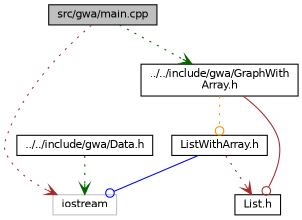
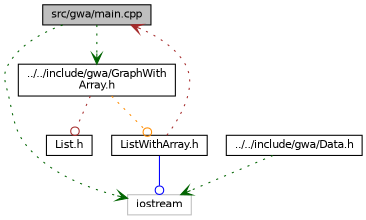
(21, 106) -> (15, 124)
(277, 136) -> (83, 112)
(236, 171) -> (189, 74)
